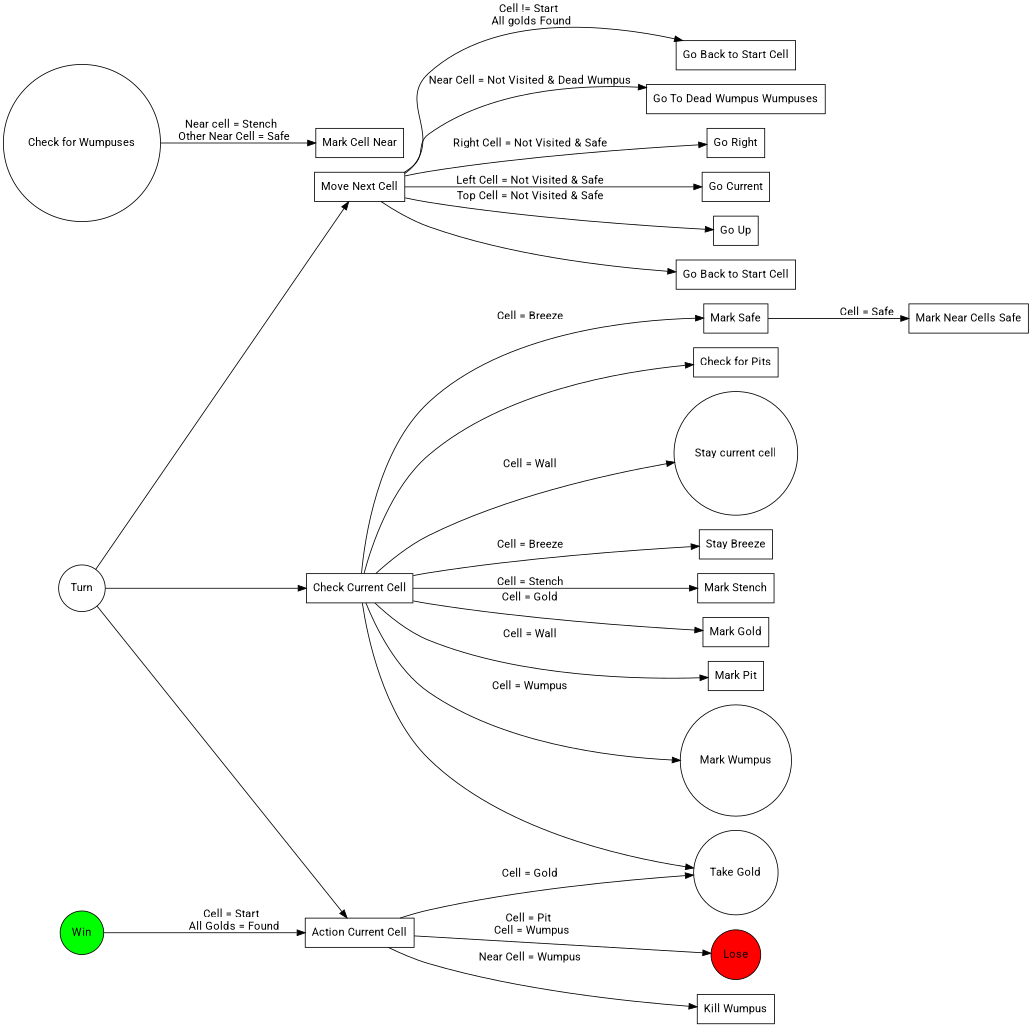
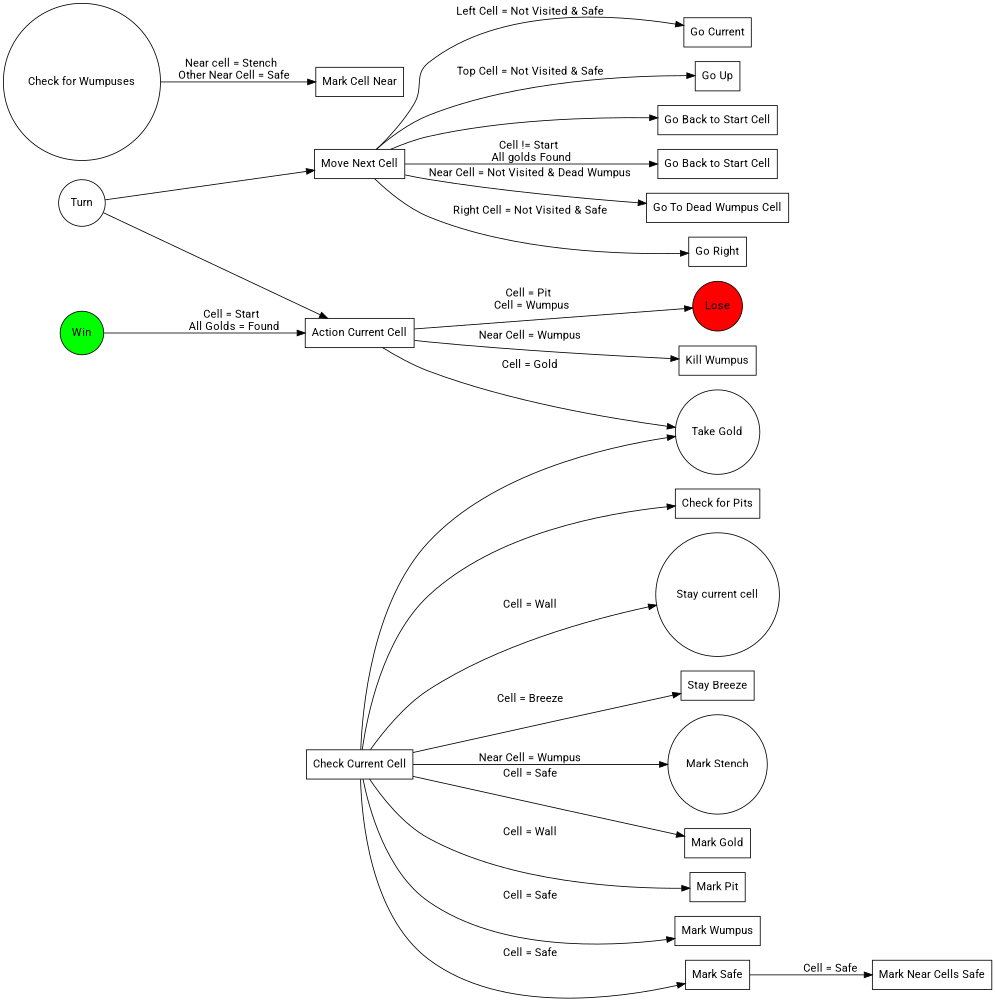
(736, 99) -> (718, 208)
(530, 316) -> (530, 953)
(530, 582) -> (530, 758)
(202, 588) -> none
(736, 588) -> (718, 764)
(530, 598) -> (530, 774)
(530, 686) -> (530, 896)
(736, 760) -> (718, 931)
